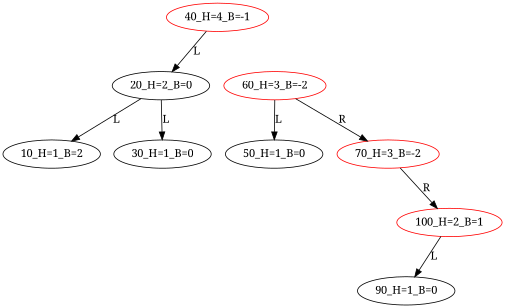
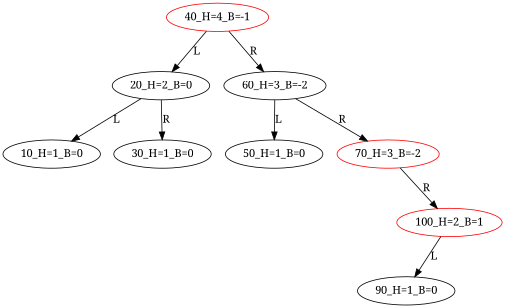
none -> (244, 48)
(275, 86) -> (275, 86)
(166, 120) -> (166, 120)
(52, 154) -> (52, 154)
